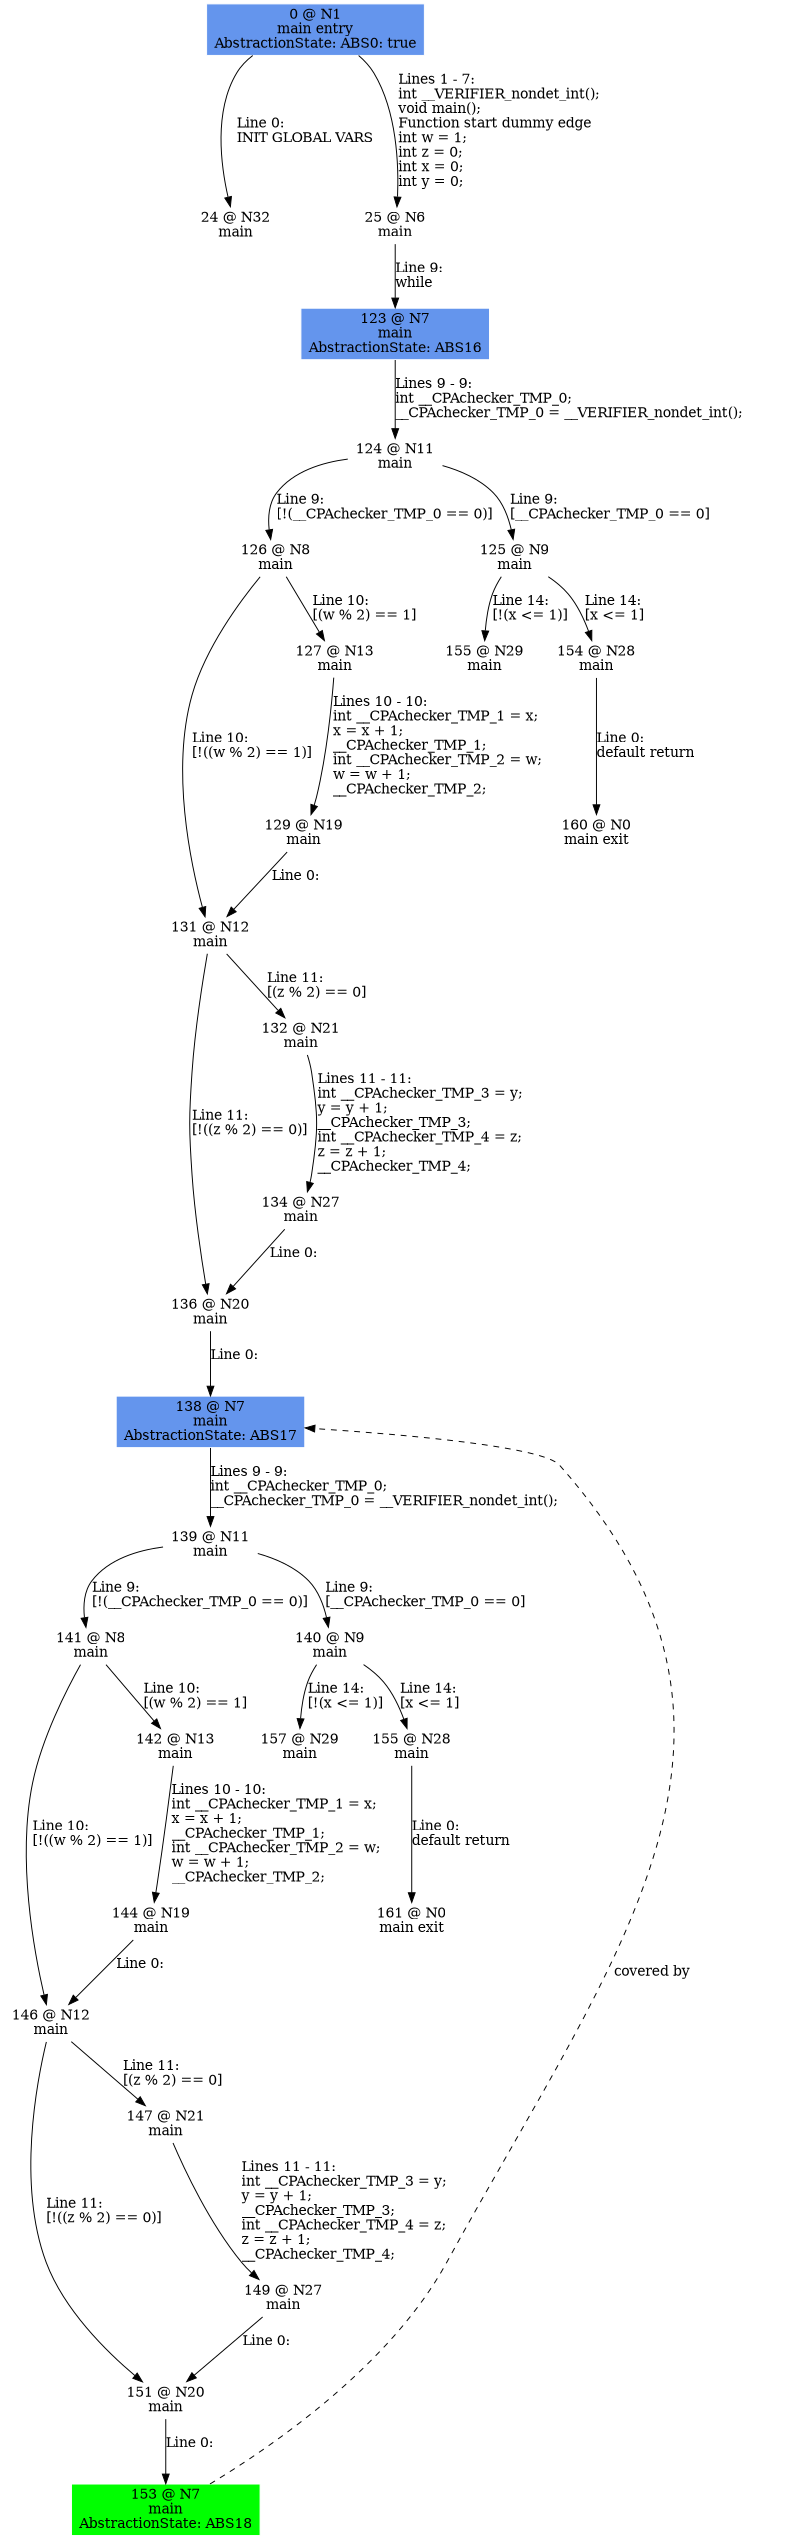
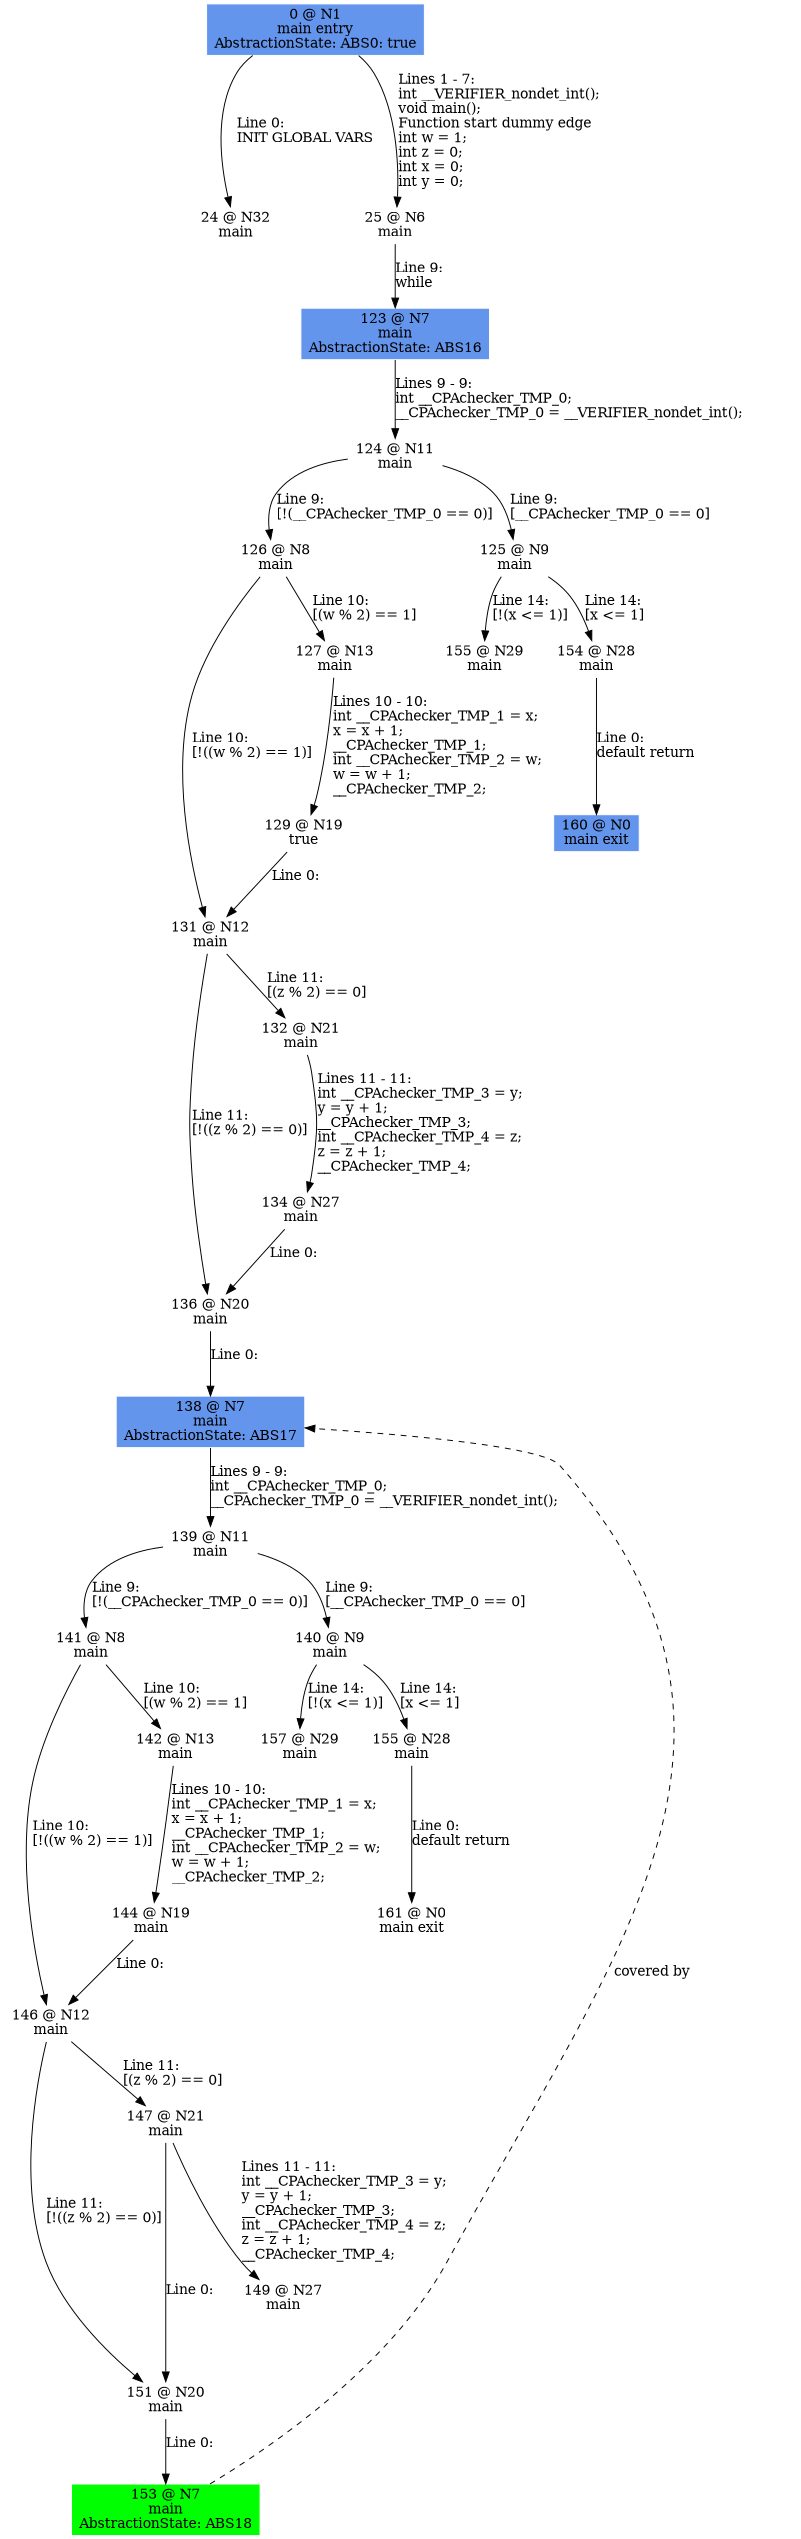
(304, 833) -> (304, 833)
(596, 833) -> (596, 833)
(228, 2346) -> (166, 2257)
